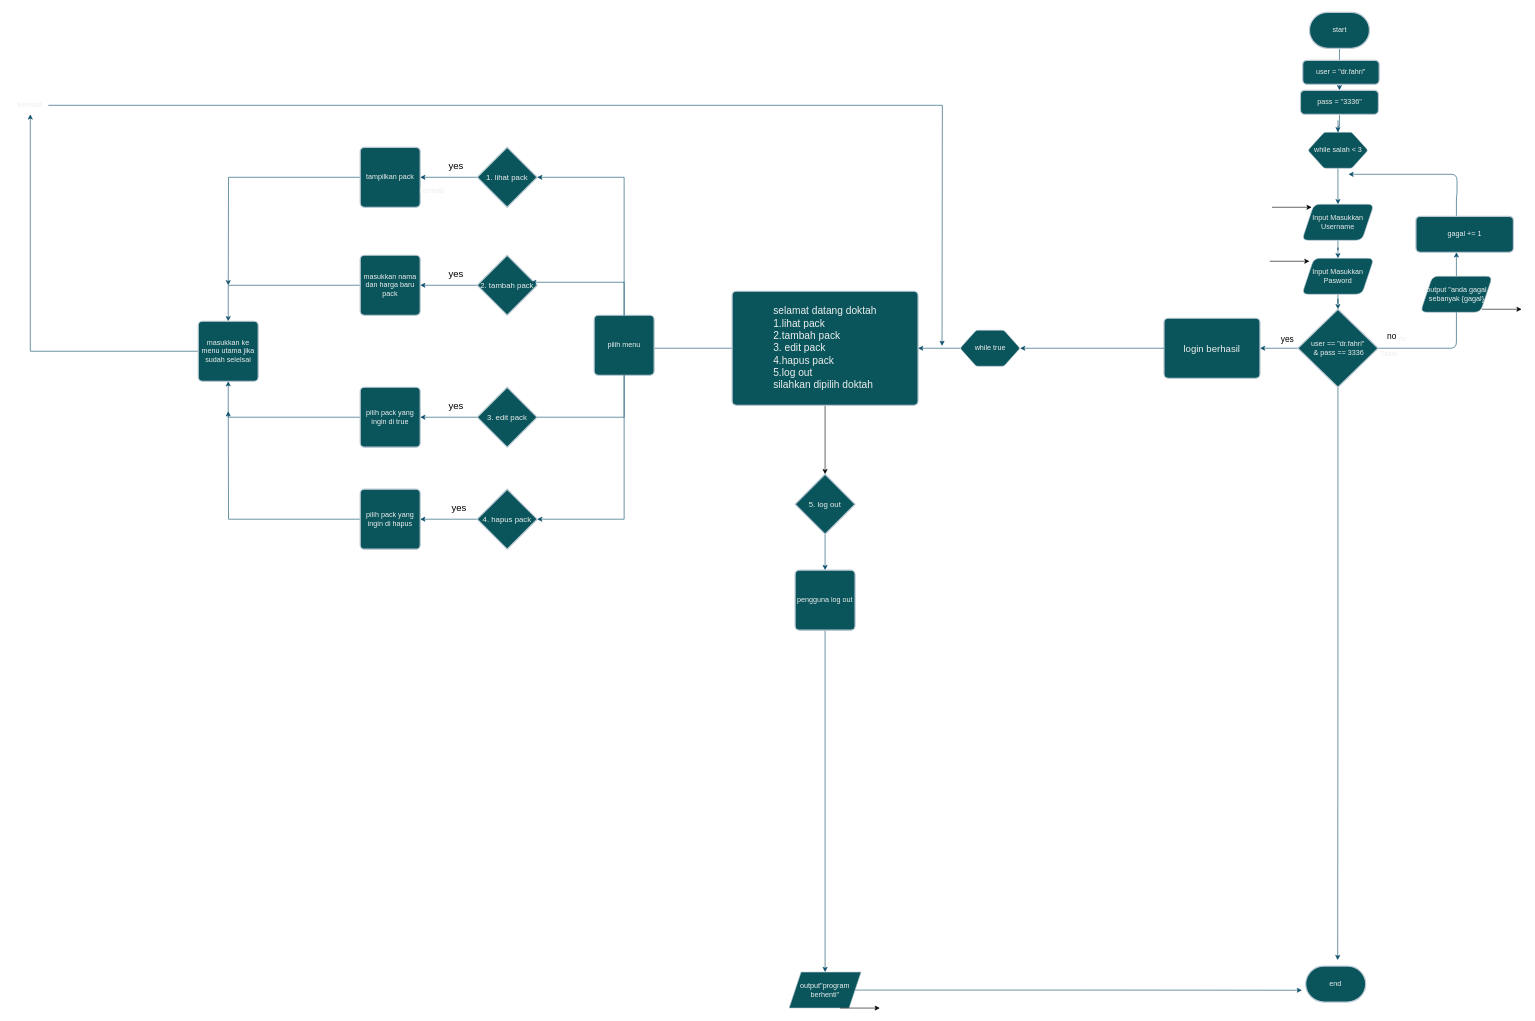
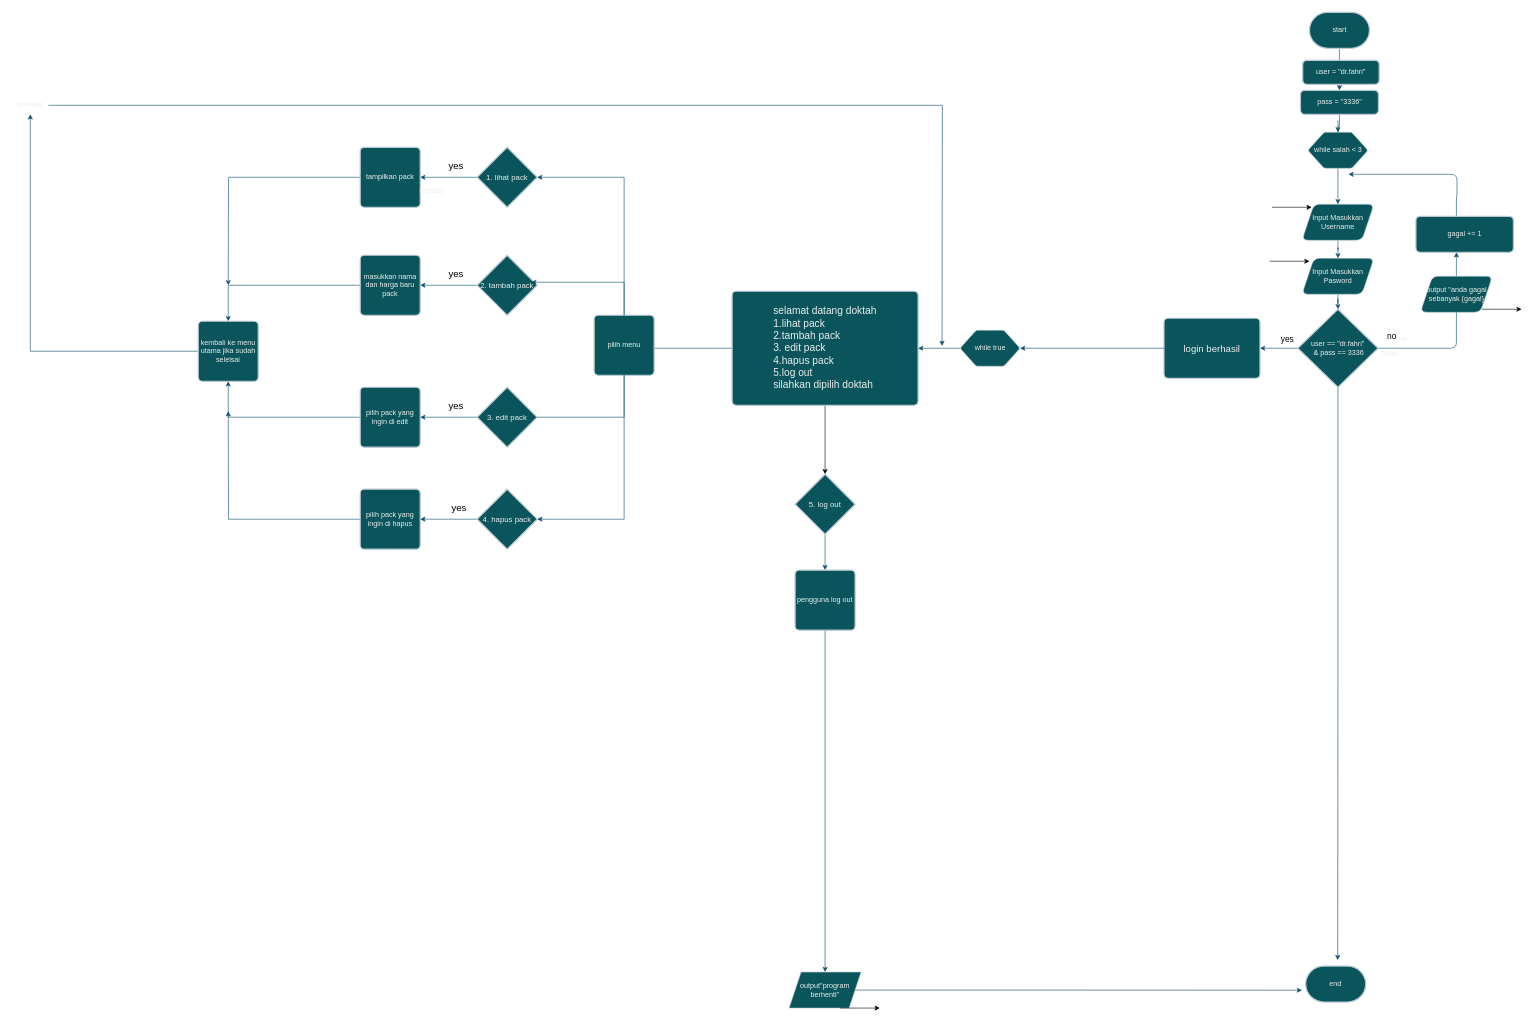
(228, 351) -> (228, 351)
(390, 417) -> (390, 417)
